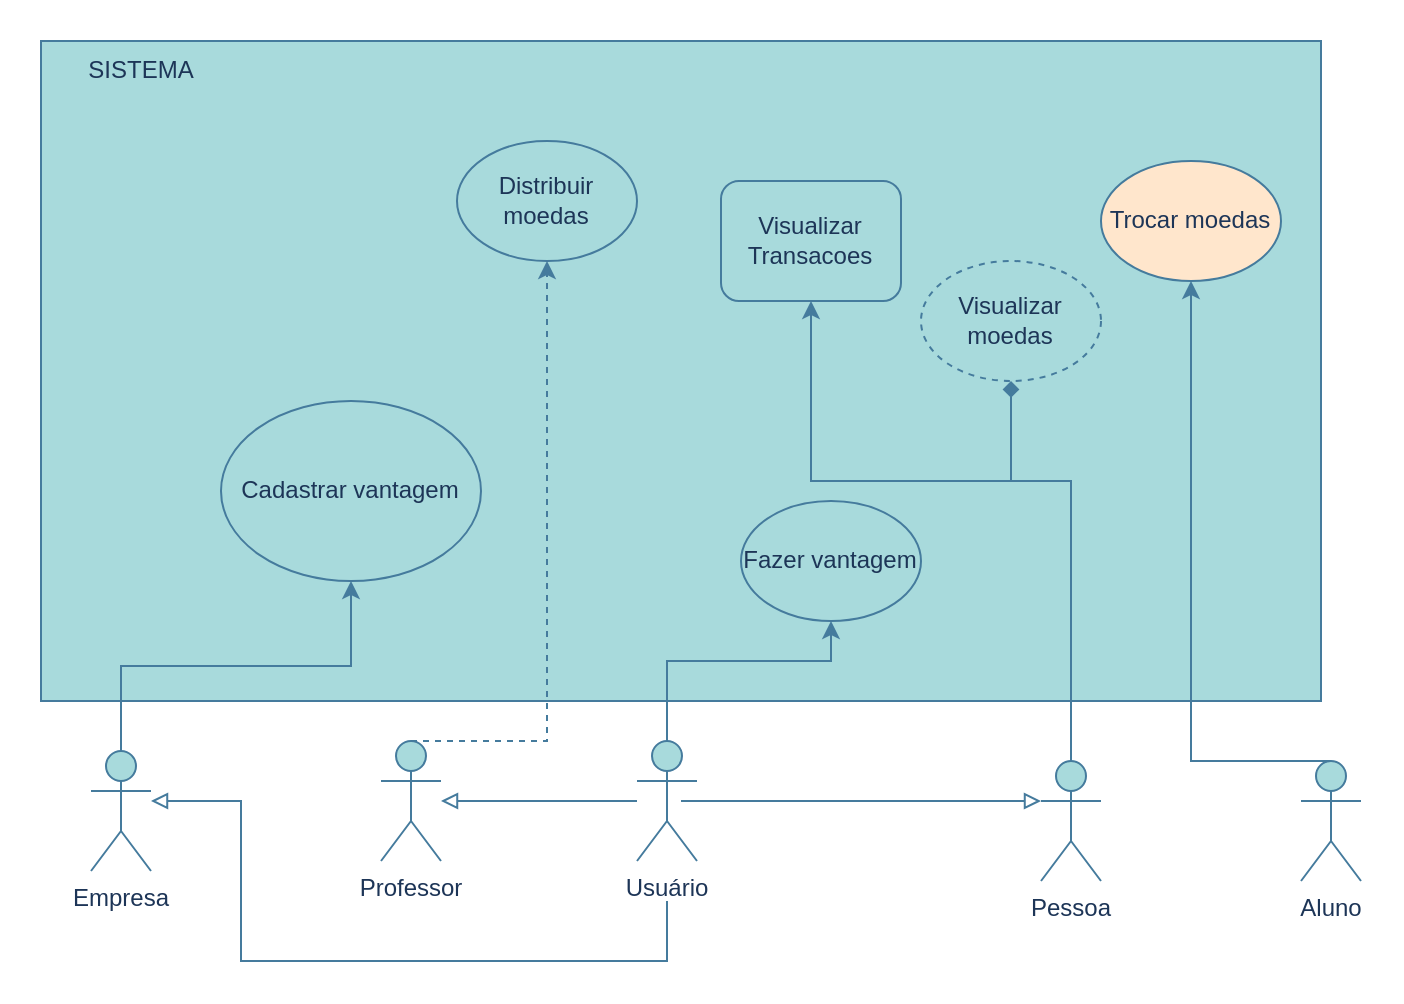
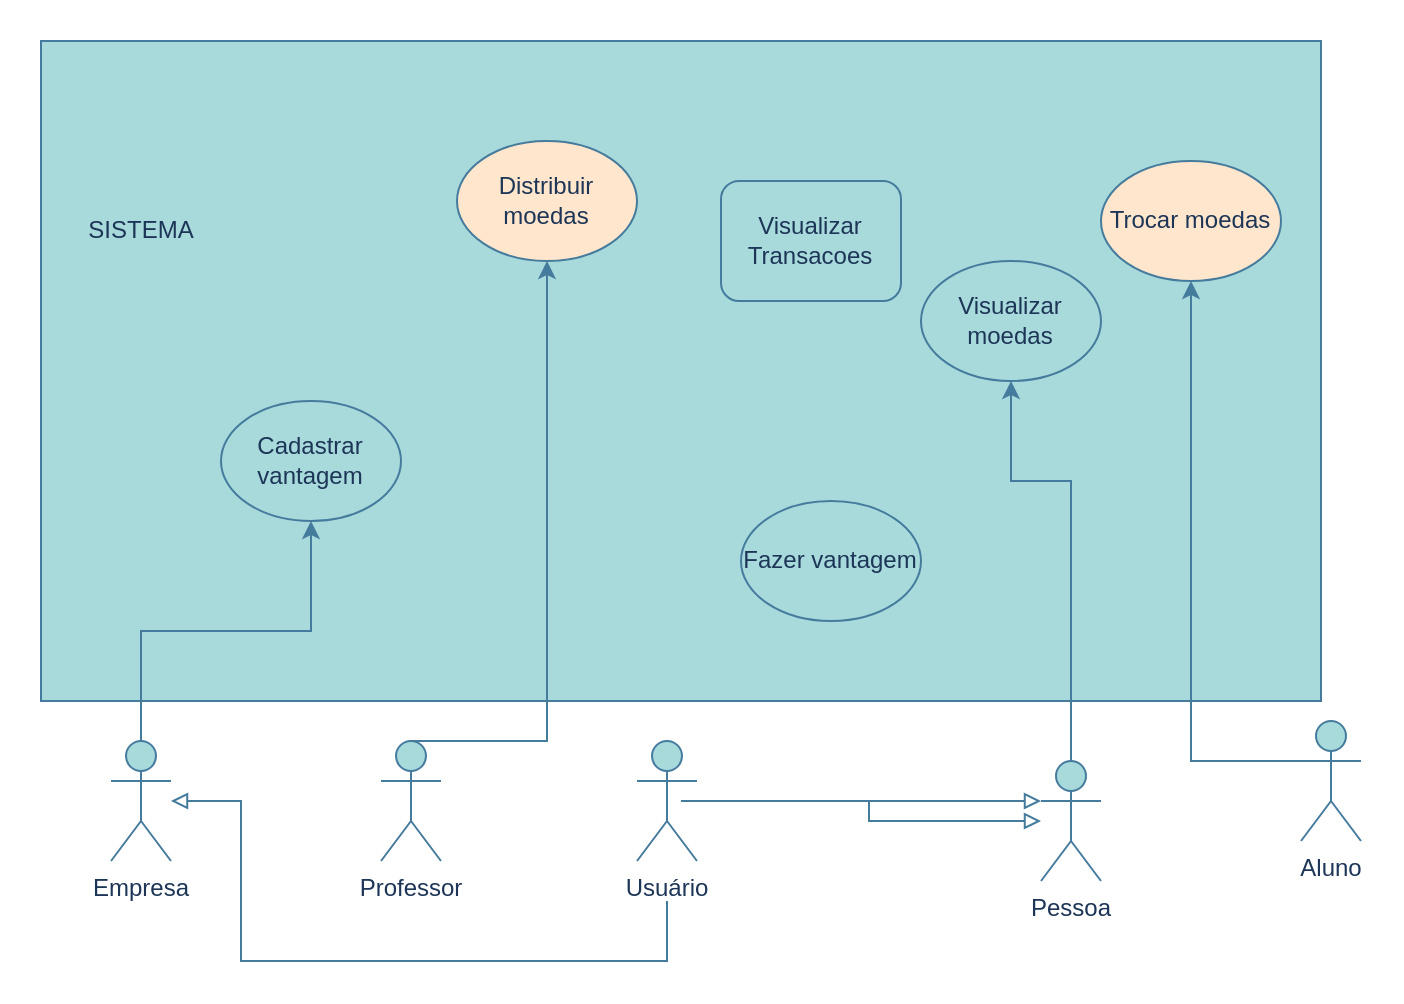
(141, 71) -> (141, 231)
(547, 201) -> (547, 201)
(1011, 321) -> (1011, 321)
(1011, 397) -> (1011, 396)
(826, 481) -> none
(351, 491) -> (311, 461)
(547, 575) -> (547, 575)
(722, 661) -> none
(548, 801) -> (938, 821)
(121, 811) -> (141, 801)
(1331, 821) -> (1331, 781)
